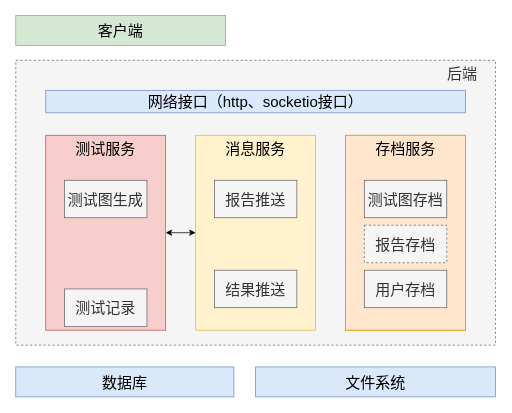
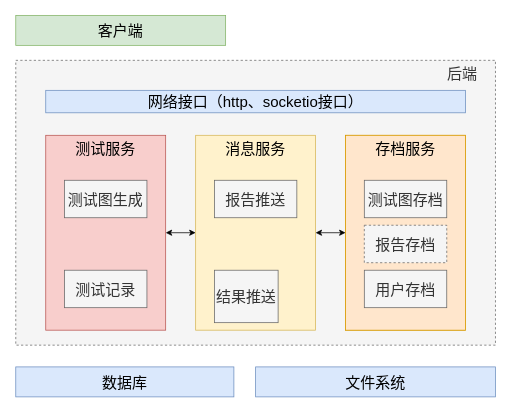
none -> (330, 233)
(255, 289) -> (246, 297)
(105, 308) -> (105, 289)
